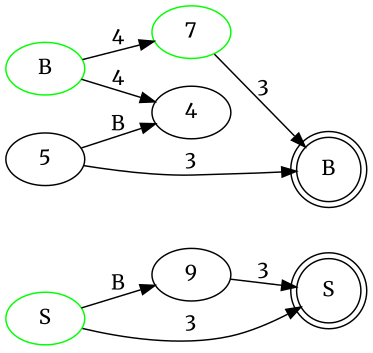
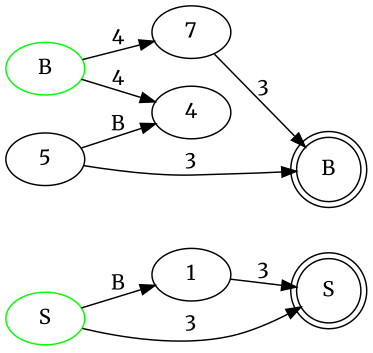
(191, 32) -> (191, 32)
(191, 275) -> (191, 275)
